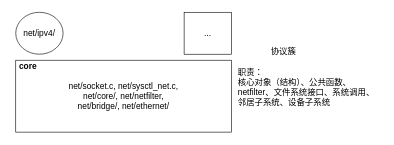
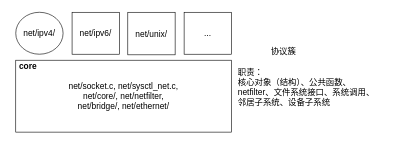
none -> (95, 33)
none -> (151, 34)
